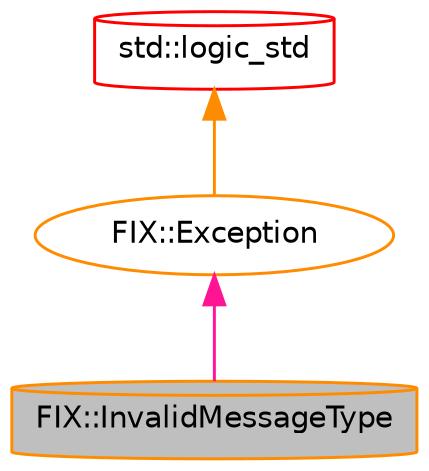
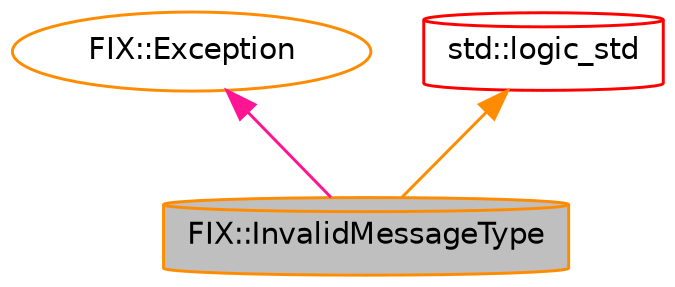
(214, 157) -> (444, 155)
